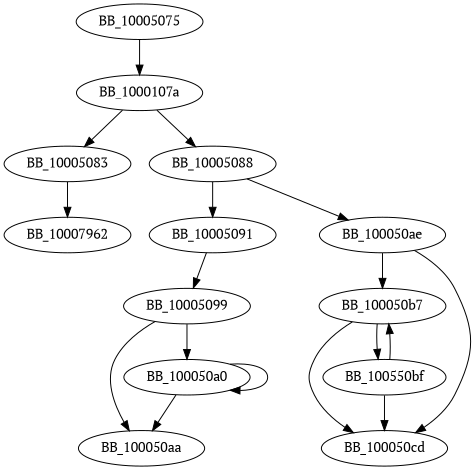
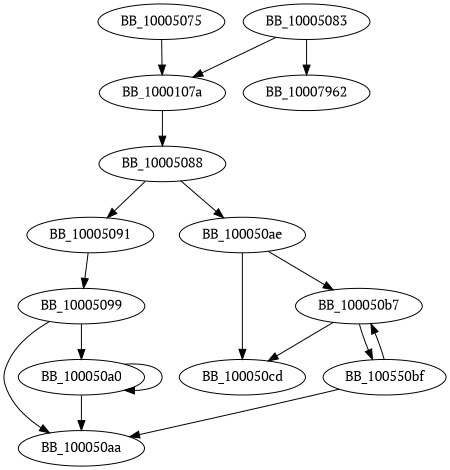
(107, 125) -> (239, 55)
(384, 408) -> (239, 412)
